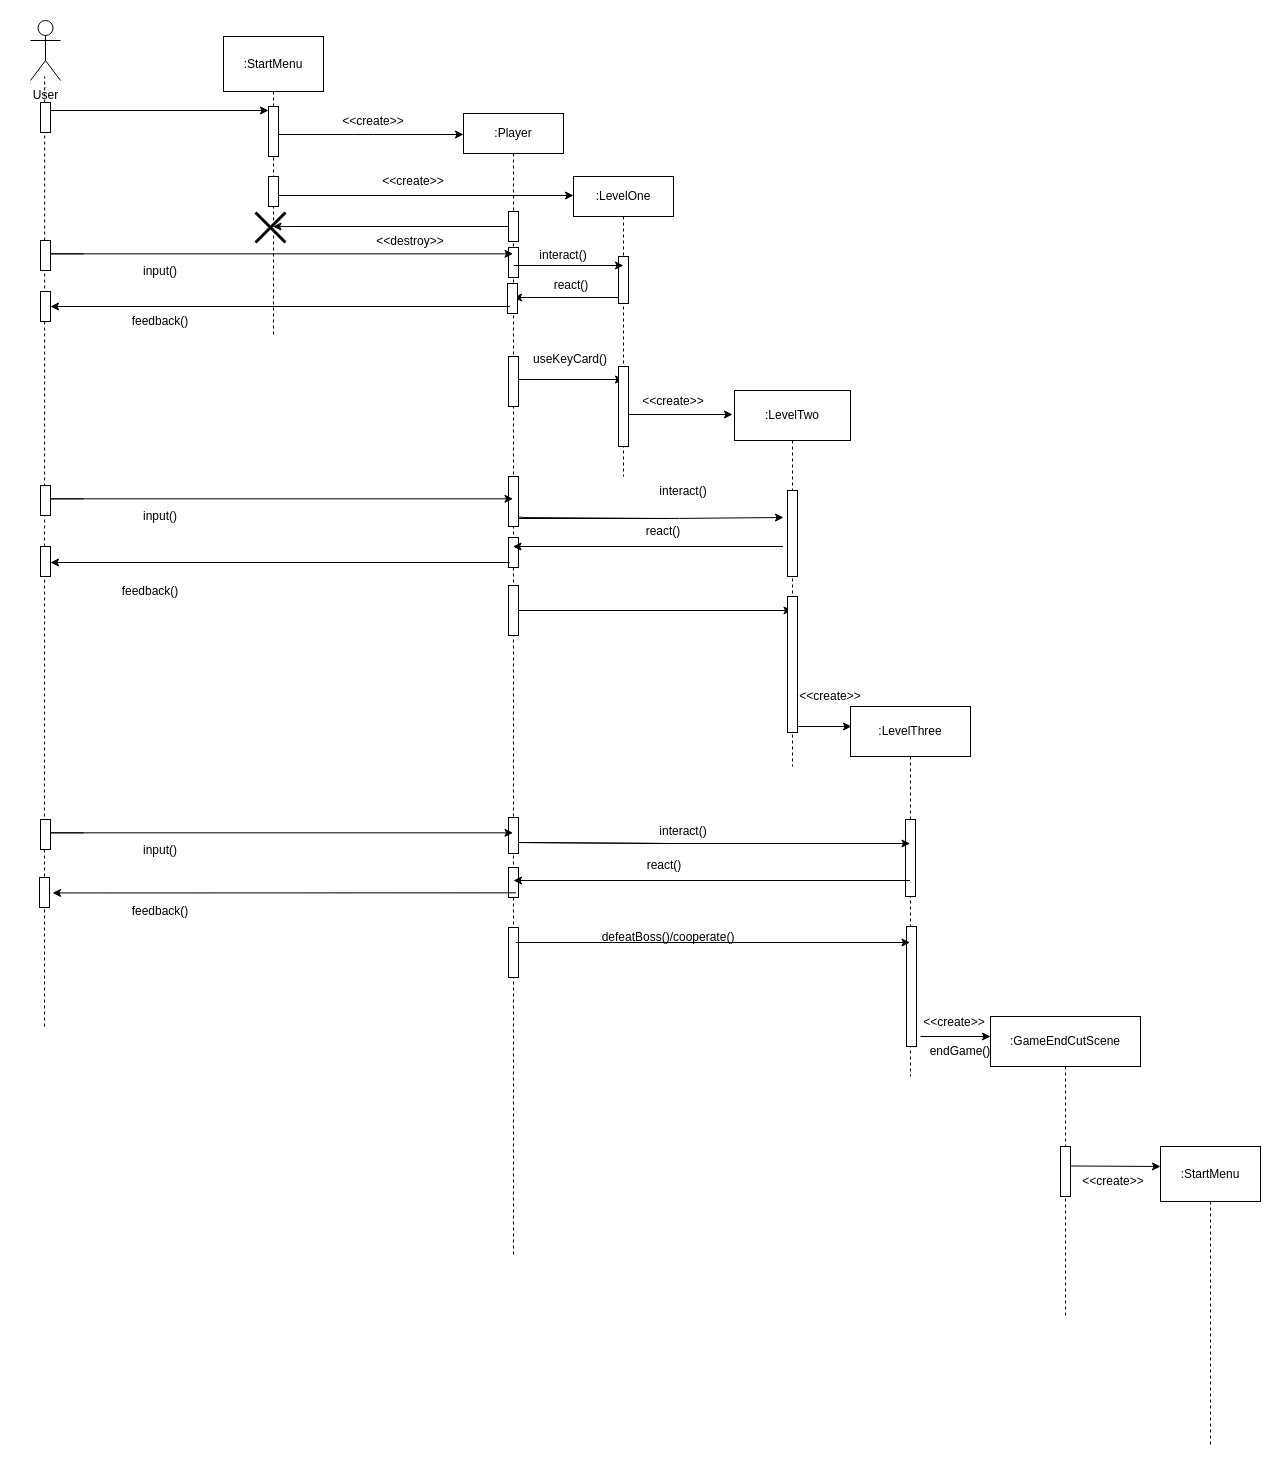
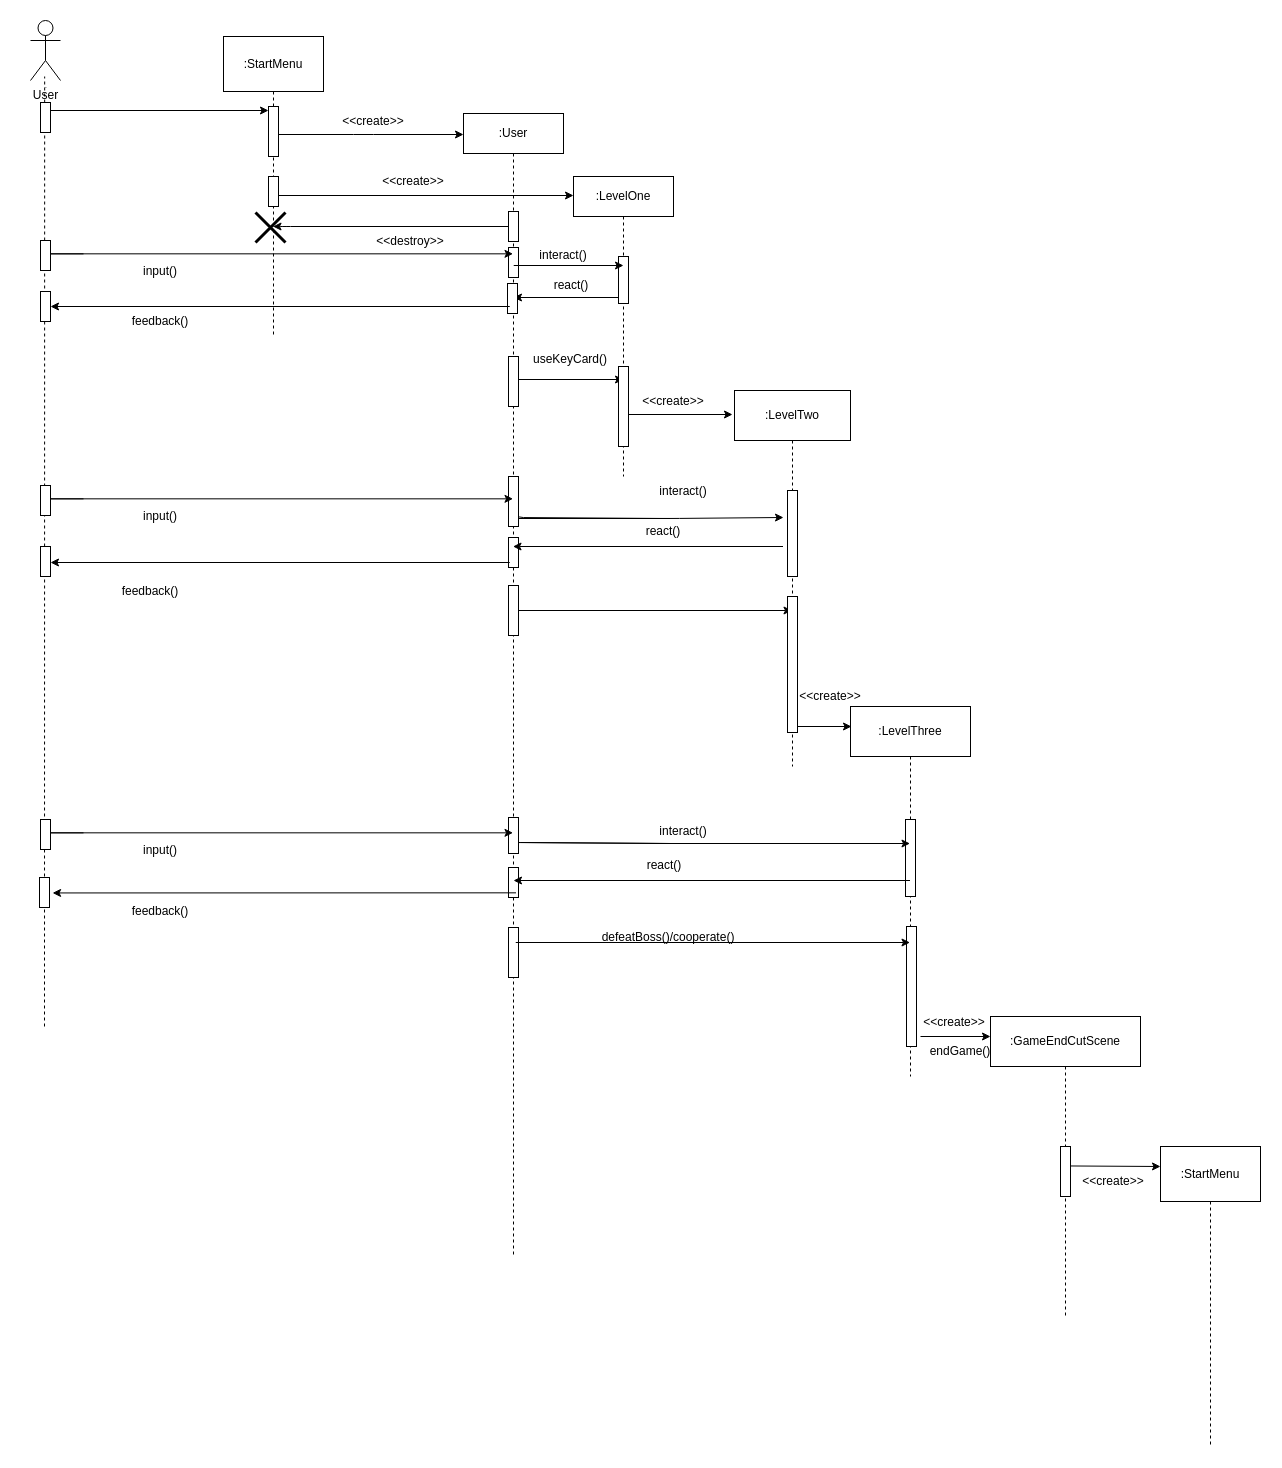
(514, 134) -> (514, 134)
